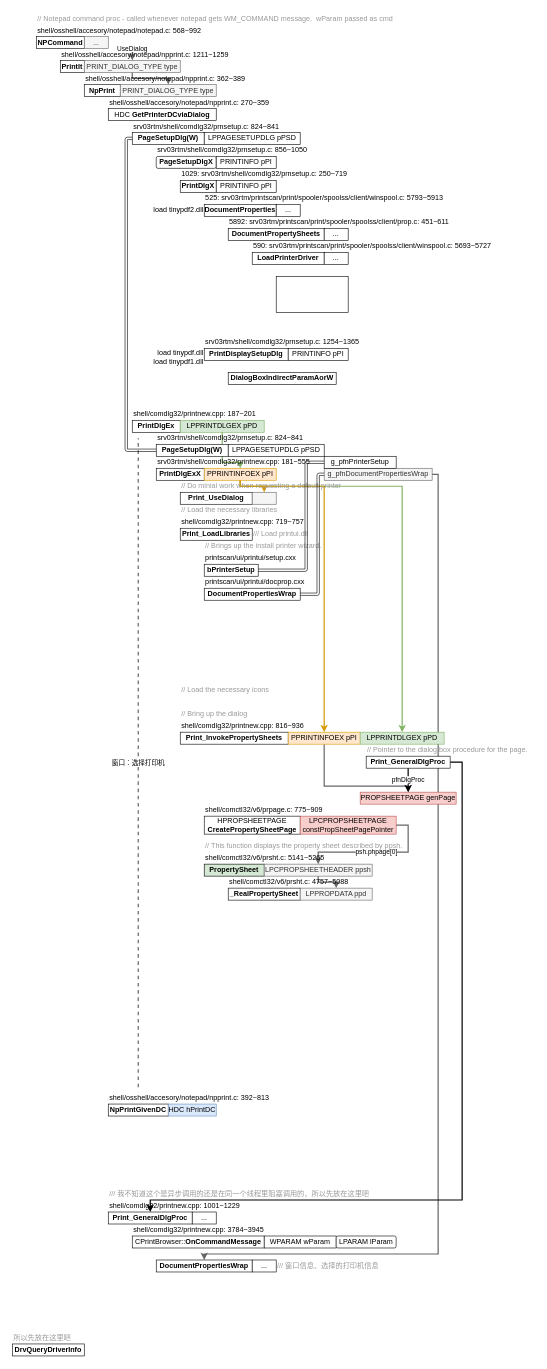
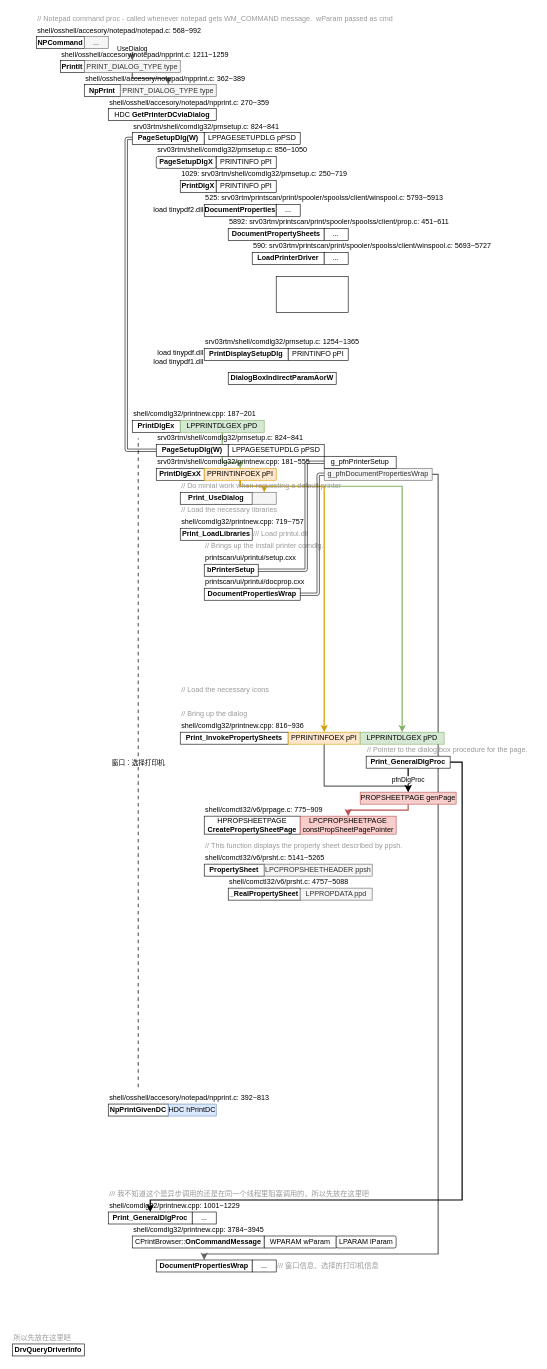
(274, 546) -> (274, 546)
none -> (381, 810)
(379, 852) -> none
(234, 870) -> (234, 870)
(324, 882) -> none
